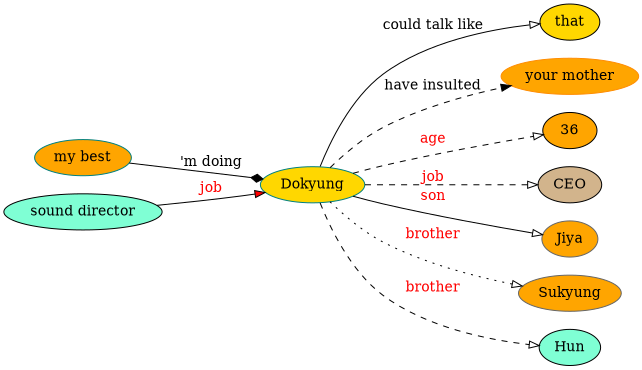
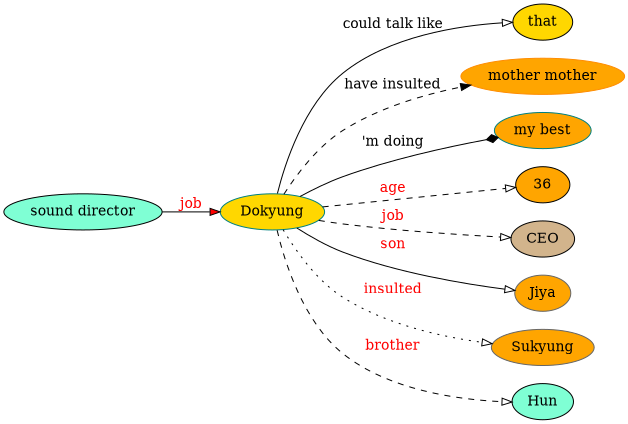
(570, 76) -> (543, 76)
(190, 170) -> (391, 162)
(433, 234) -> (393, 290)
